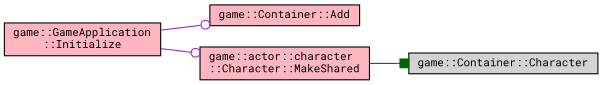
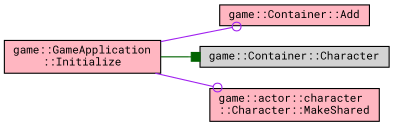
(384, 63) -> (175, 57)
